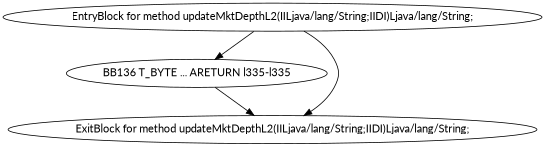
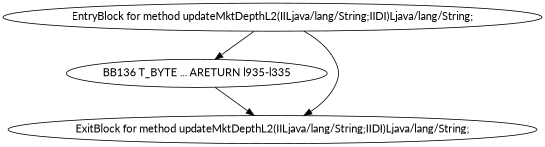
(197, 73) -> (197, 73)
